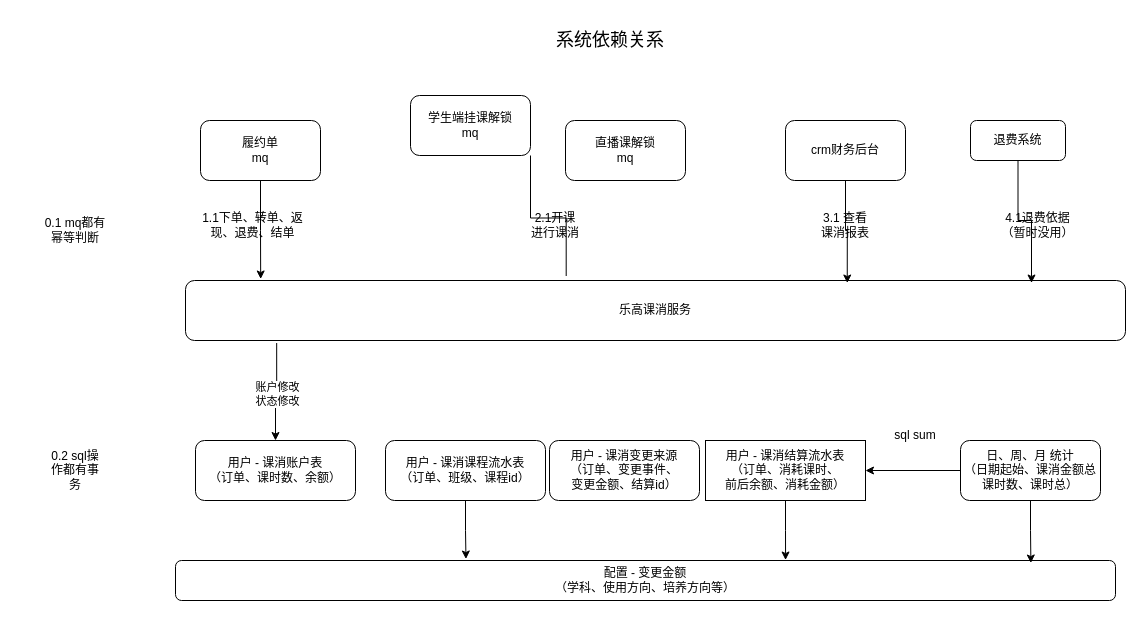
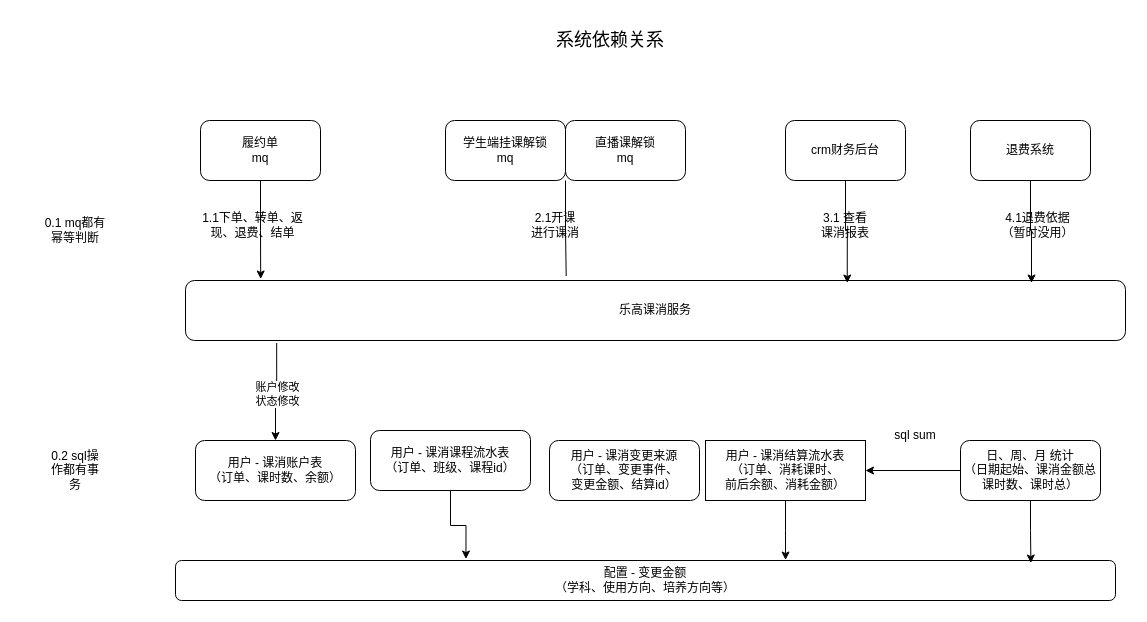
(471, 126) -> (506, 151)
(1018, 141) -> (1031, 151)
(466, 471) -> (451, 461)
